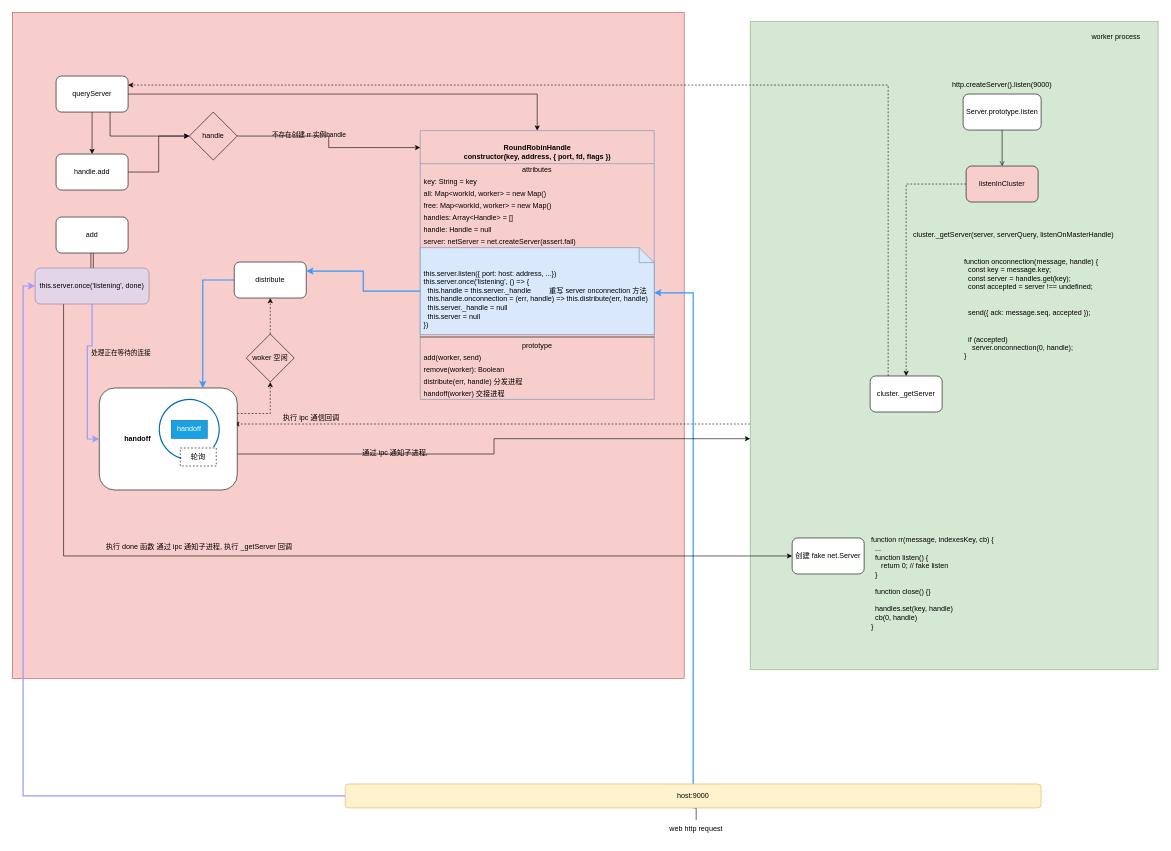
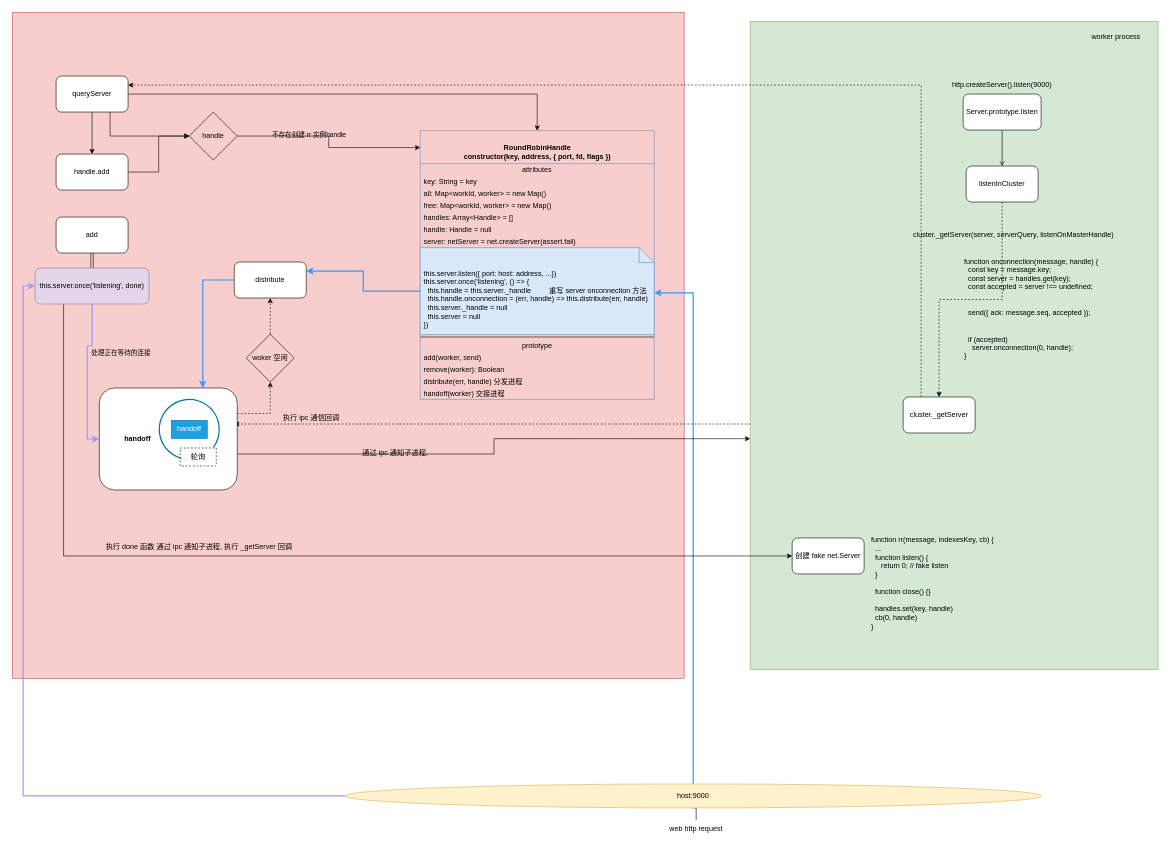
(1002, 184) -> (1002, 184)
(906, 394) -> (939, 415)
(693, 796) -> (693, 796)
